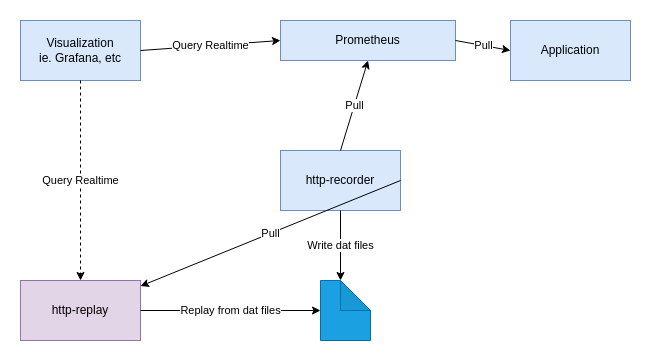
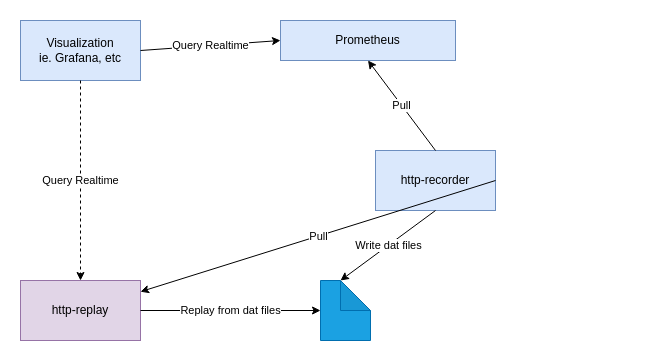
(479, 45) -> none
(571, 51) -> none
(341, 181) -> (436, 181)
